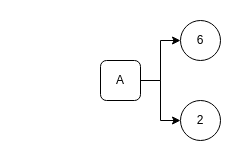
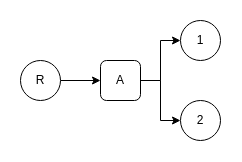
(201, 41) -> (201, 41)
none -> (41, 81)
none -> (77, 81)
